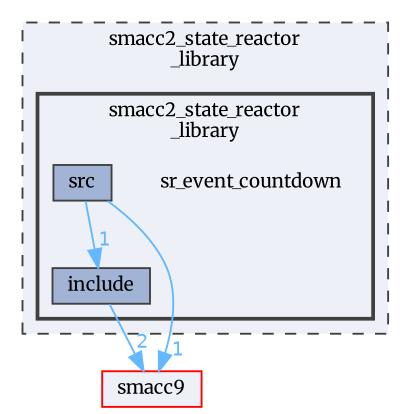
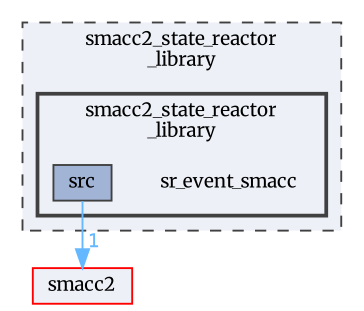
(251, 183) -> (229, 183)
(101, 286) -> none
(152, 389) -> (82, 286)
